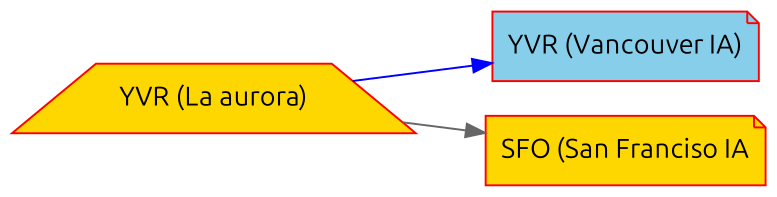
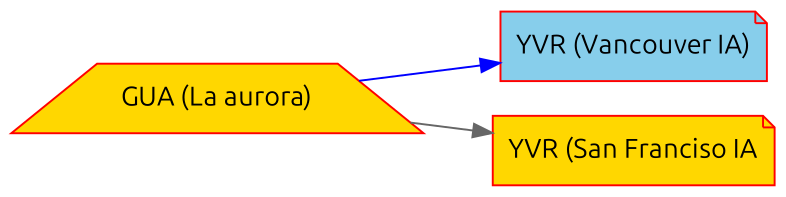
(214, 98) -> (217, 98)
(626, 151) -> (634, 151)
